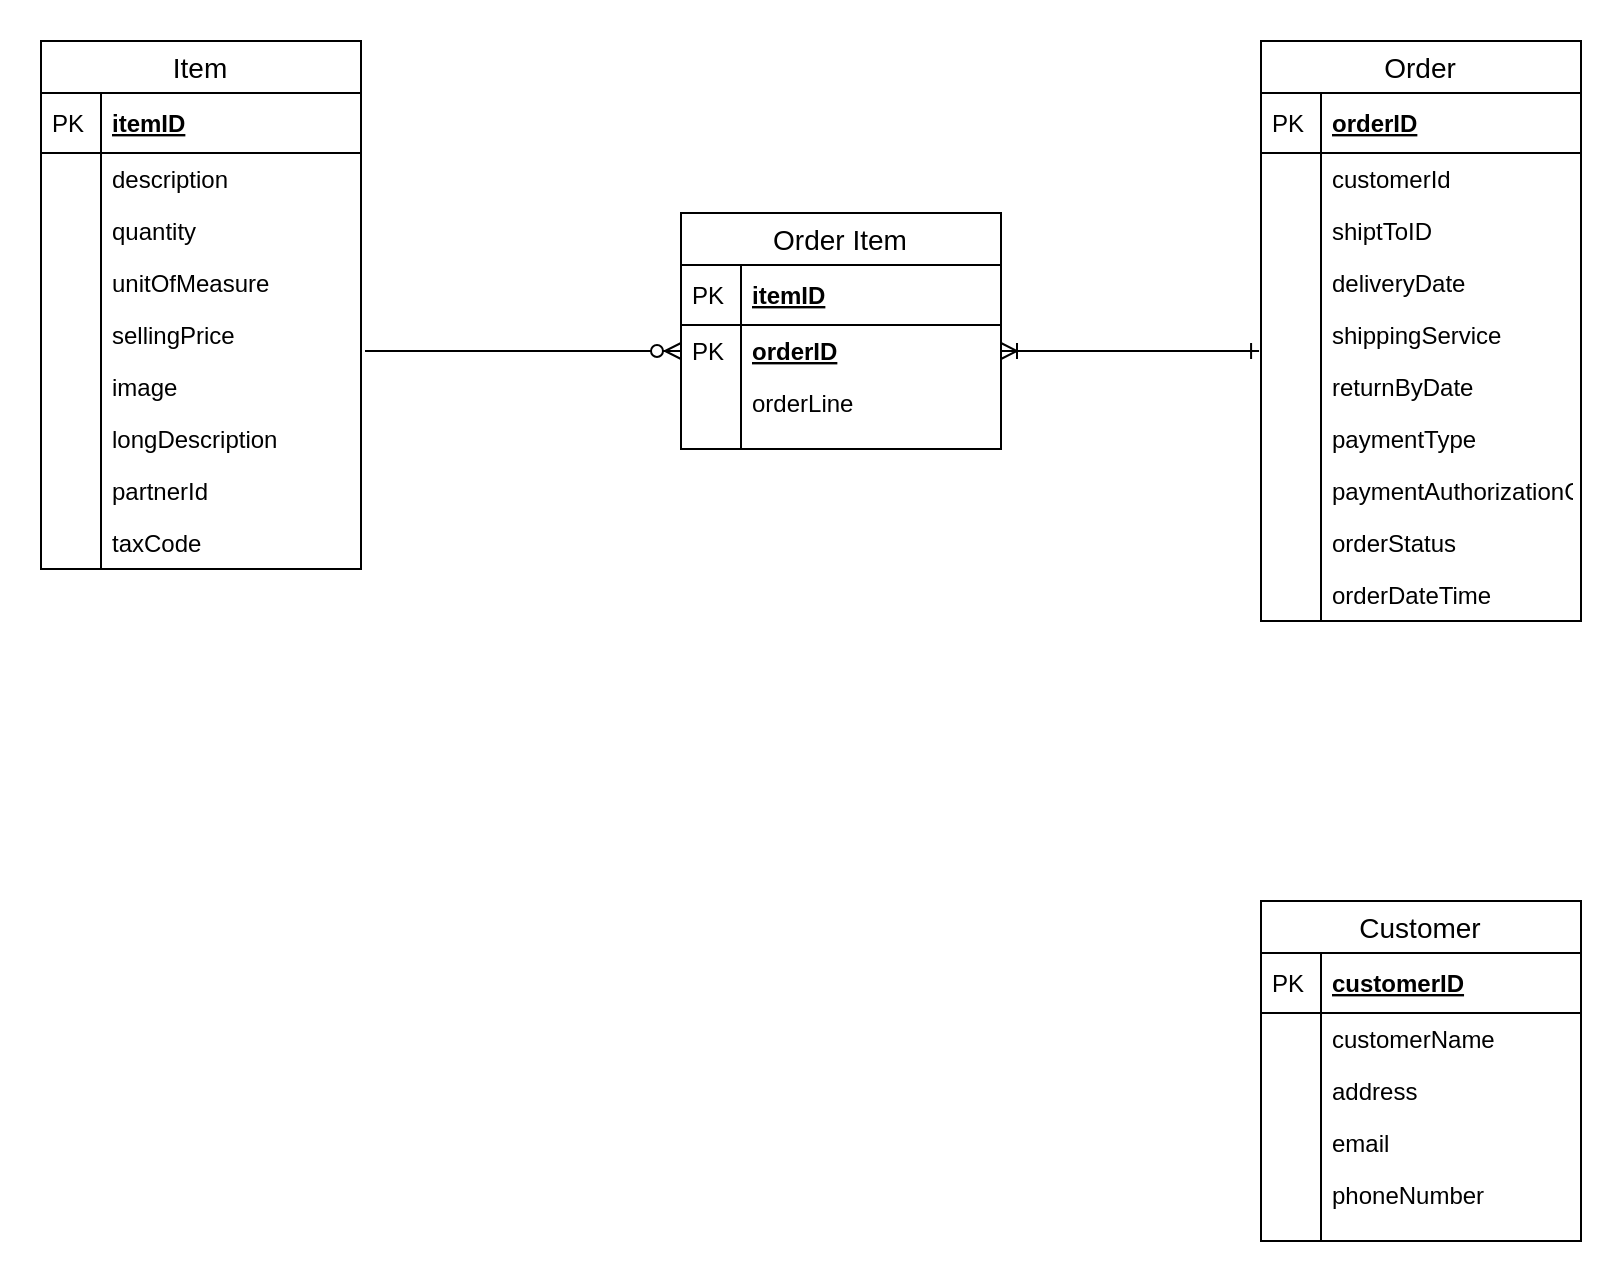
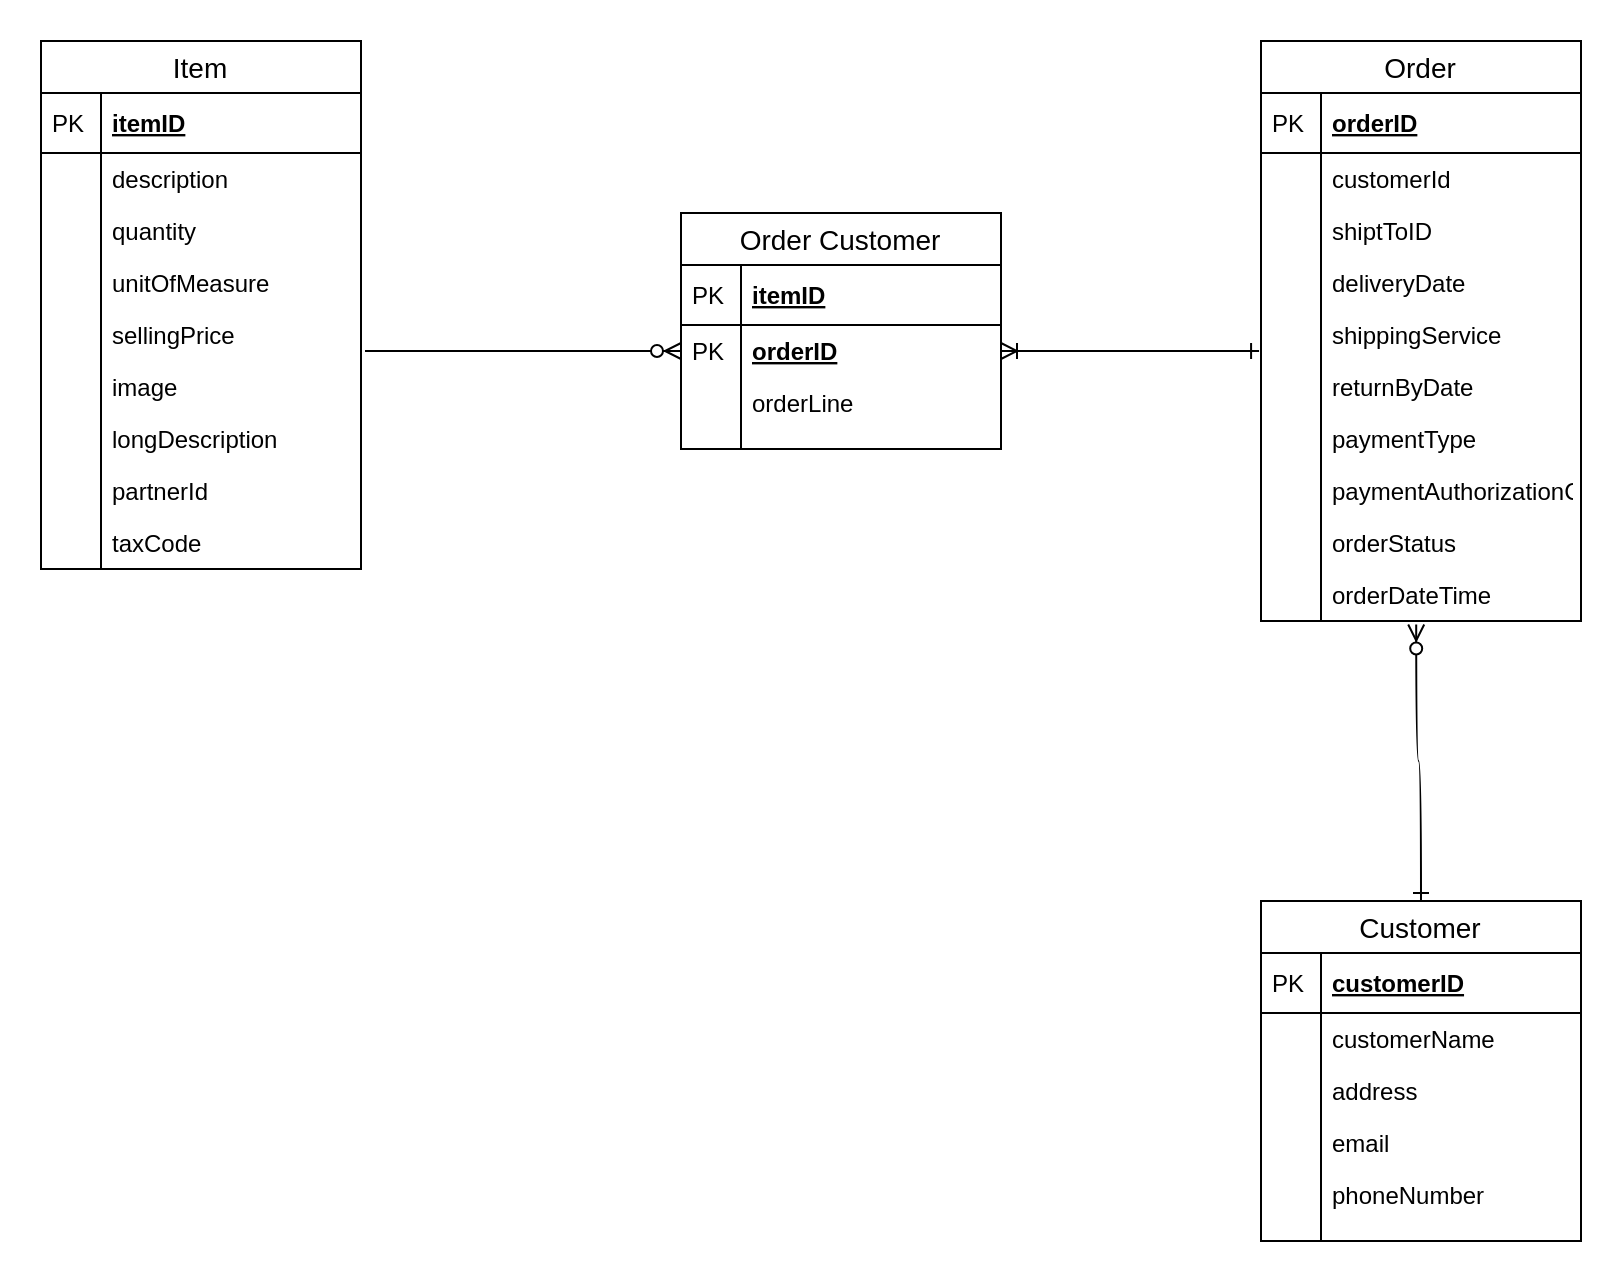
(840, 241) -> (840, 241)
none -> (1419, 763)
